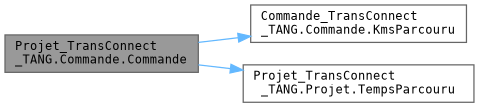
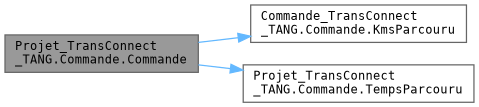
(359, 84) -> (359, 84)
